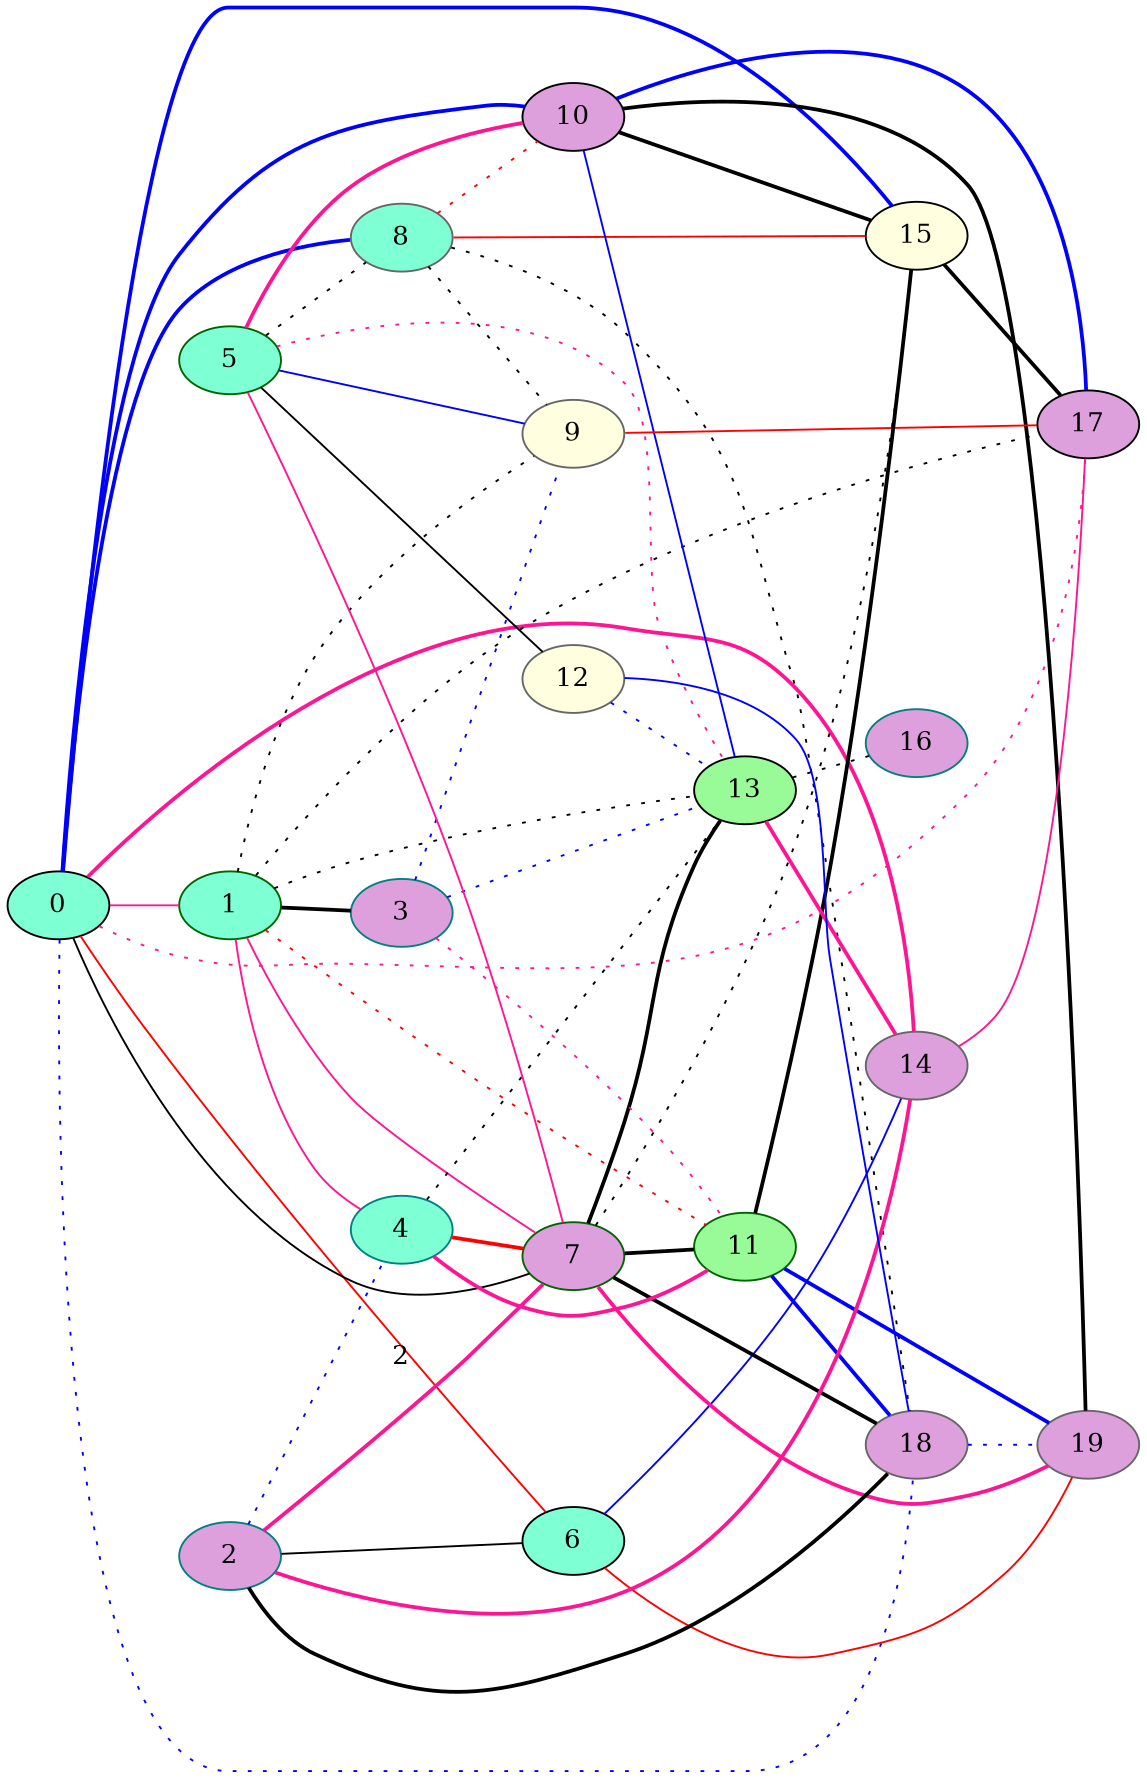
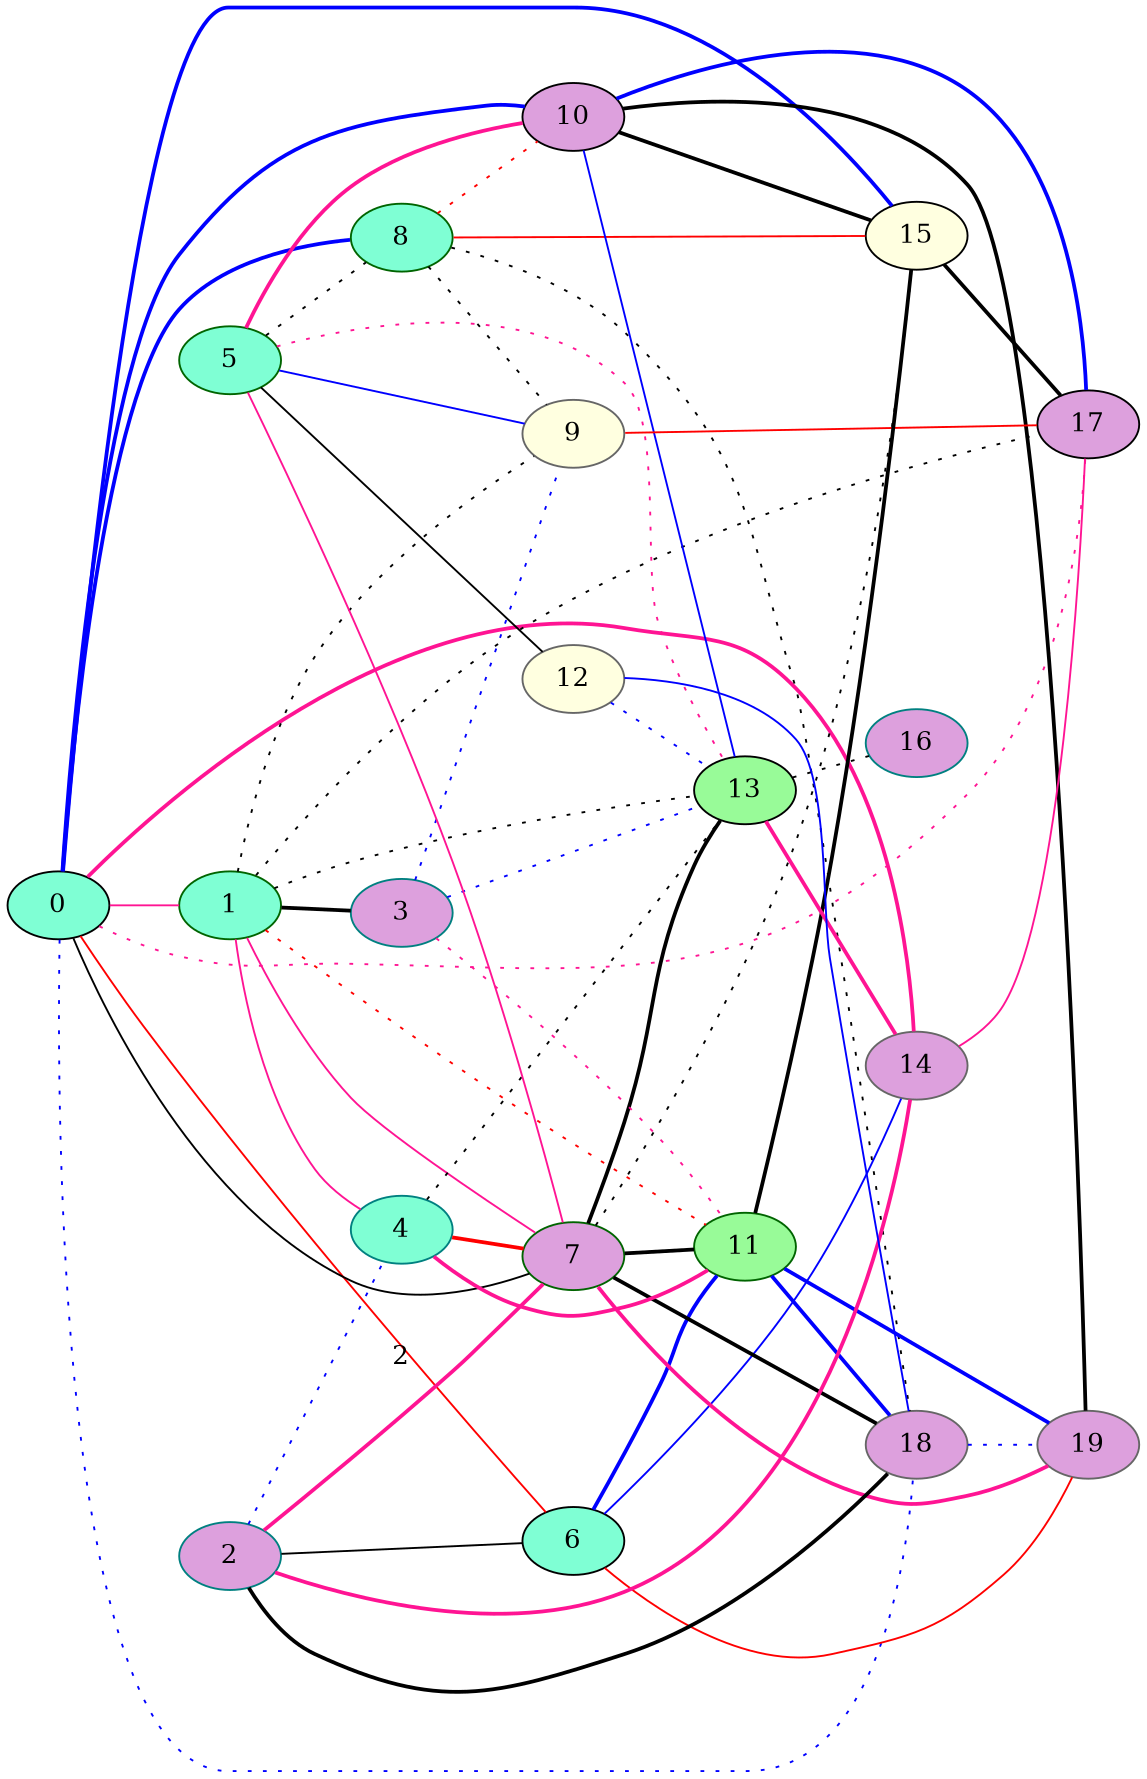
(402, 238) -> (402, 238)
none -> (656, 1393)
